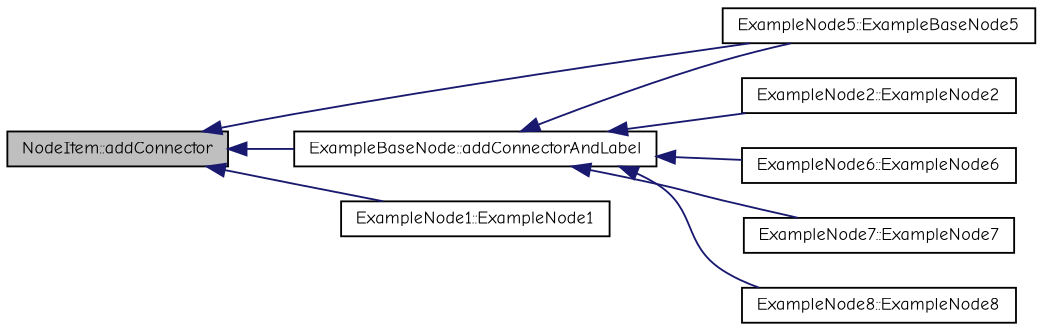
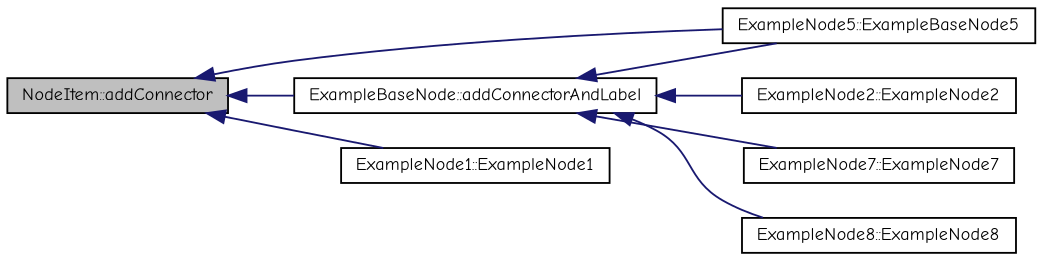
(879, 166) -> none
